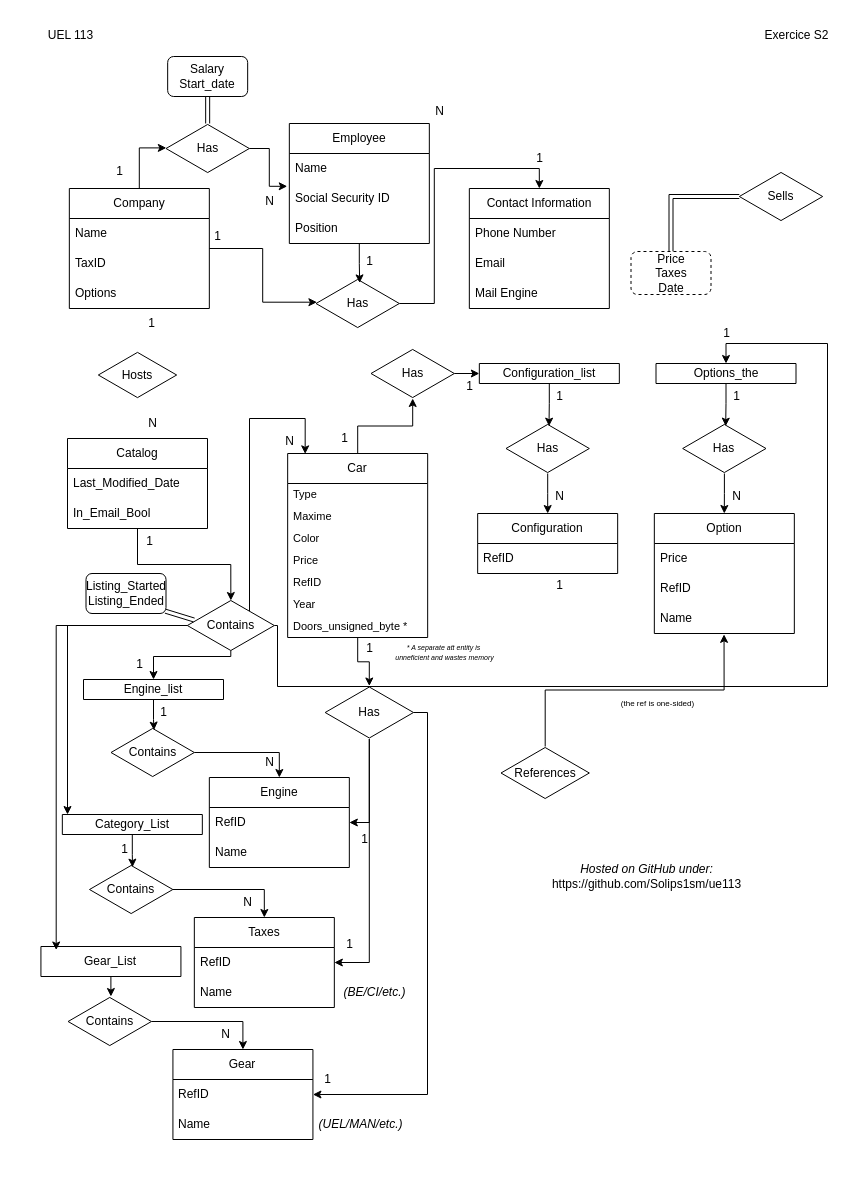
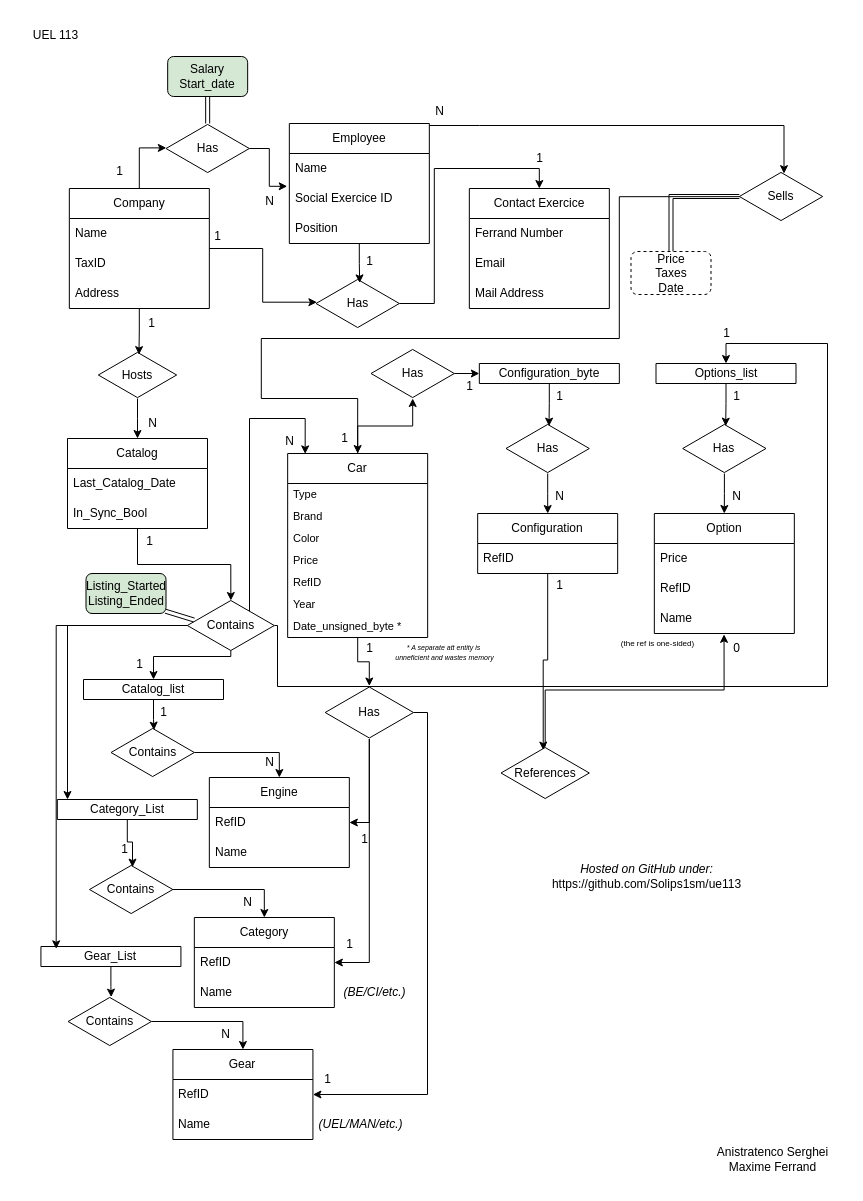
(71, 36) -> (56, 36)
(796, 36) -> none
(208, 77) -> (208, 77)
none -> (628, 126)
(348, 199) -> (348, 199)
(540, 204) -> (540, 204)
(514, 234) -> (521, 234)
(97, 294) -> (99, 294)
(506, 294) -> (511, 294)
none -> (139, 329)
none -> (447, 339)
(550, 374) -> (550, 374)
(727, 374) -> (727, 374)
none -> (138, 415)
(131, 484) -> (129, 484)
(113, 514) -> (112, 514)
(311, 517) -> (309, 517)
(126, 594) -> (126, 594)
(355, 627) -> (352, 627)
none -> (736, 649)
none -> (547, 660)
(154, 690) -> (154, 690)
(658, 704) -> (658, 644)
(132, 825) -> (127, 810)
(265, 933) -> (265, 933)
(111, 962) -> (111, 957)
none -> (773, 1160)
